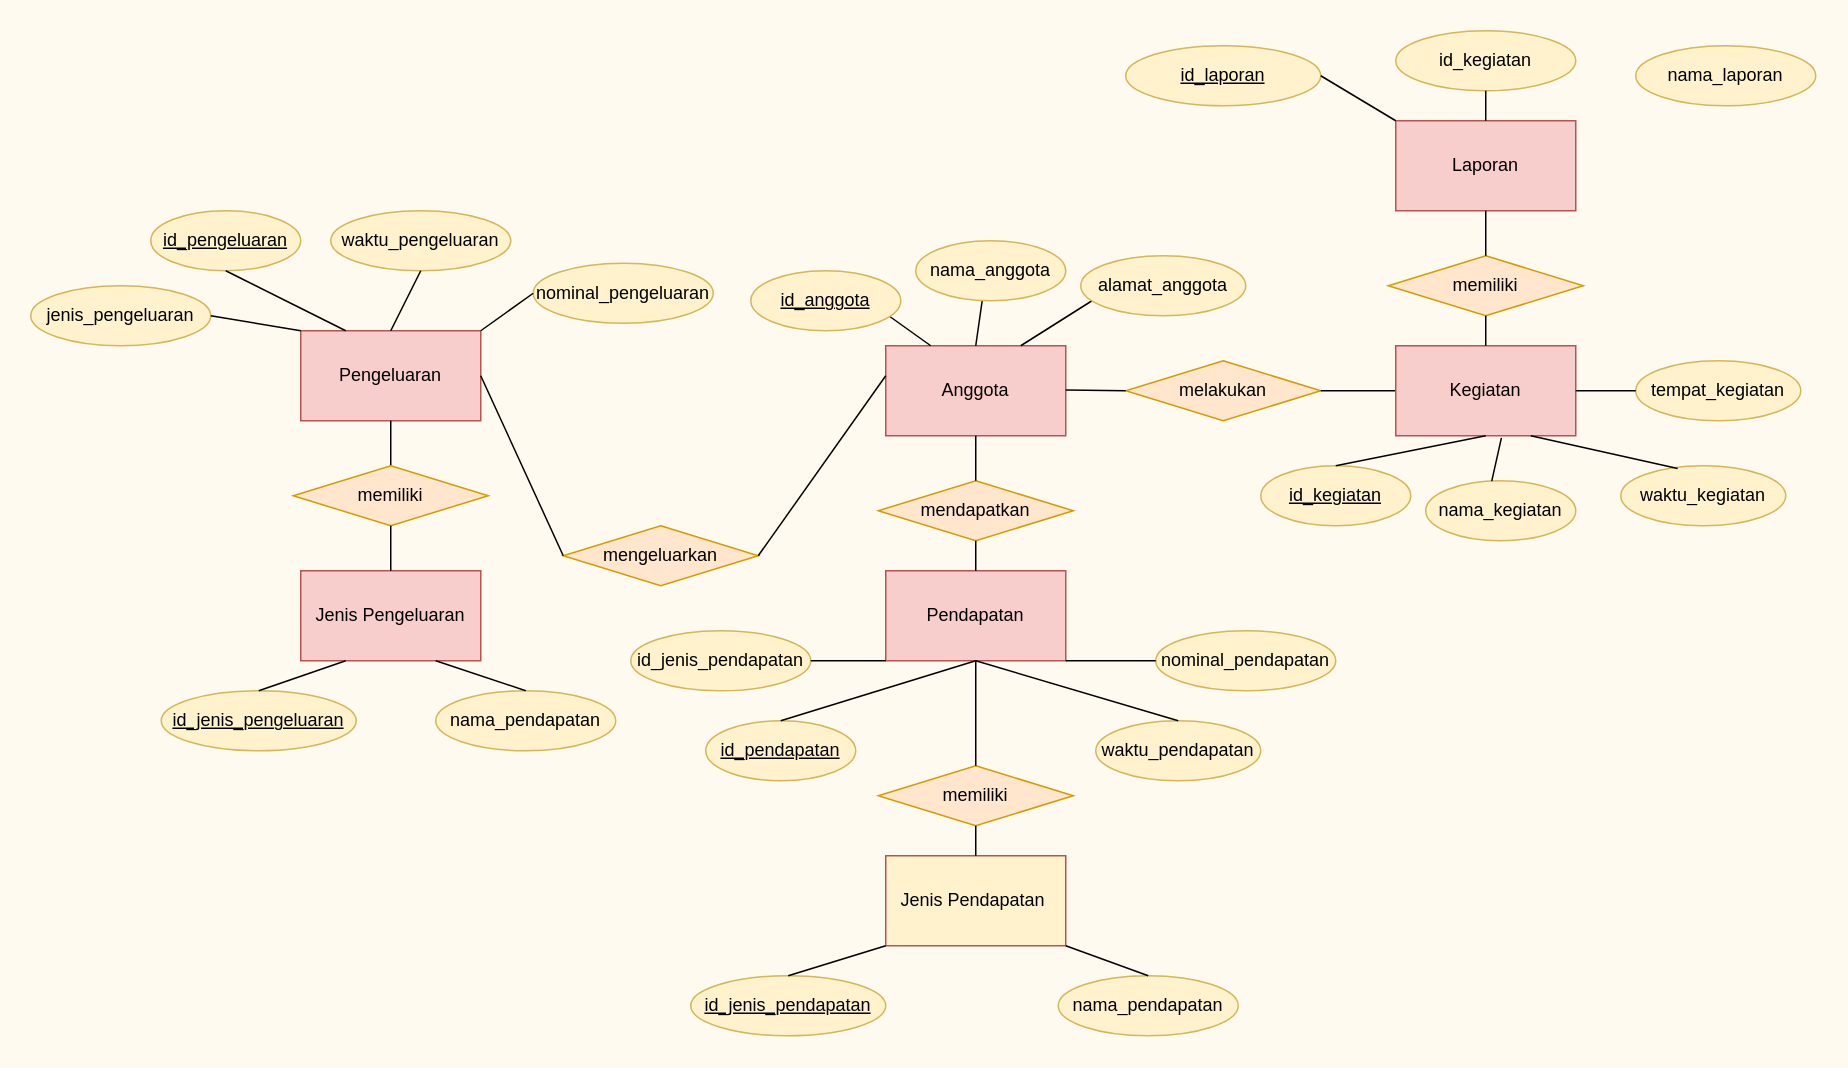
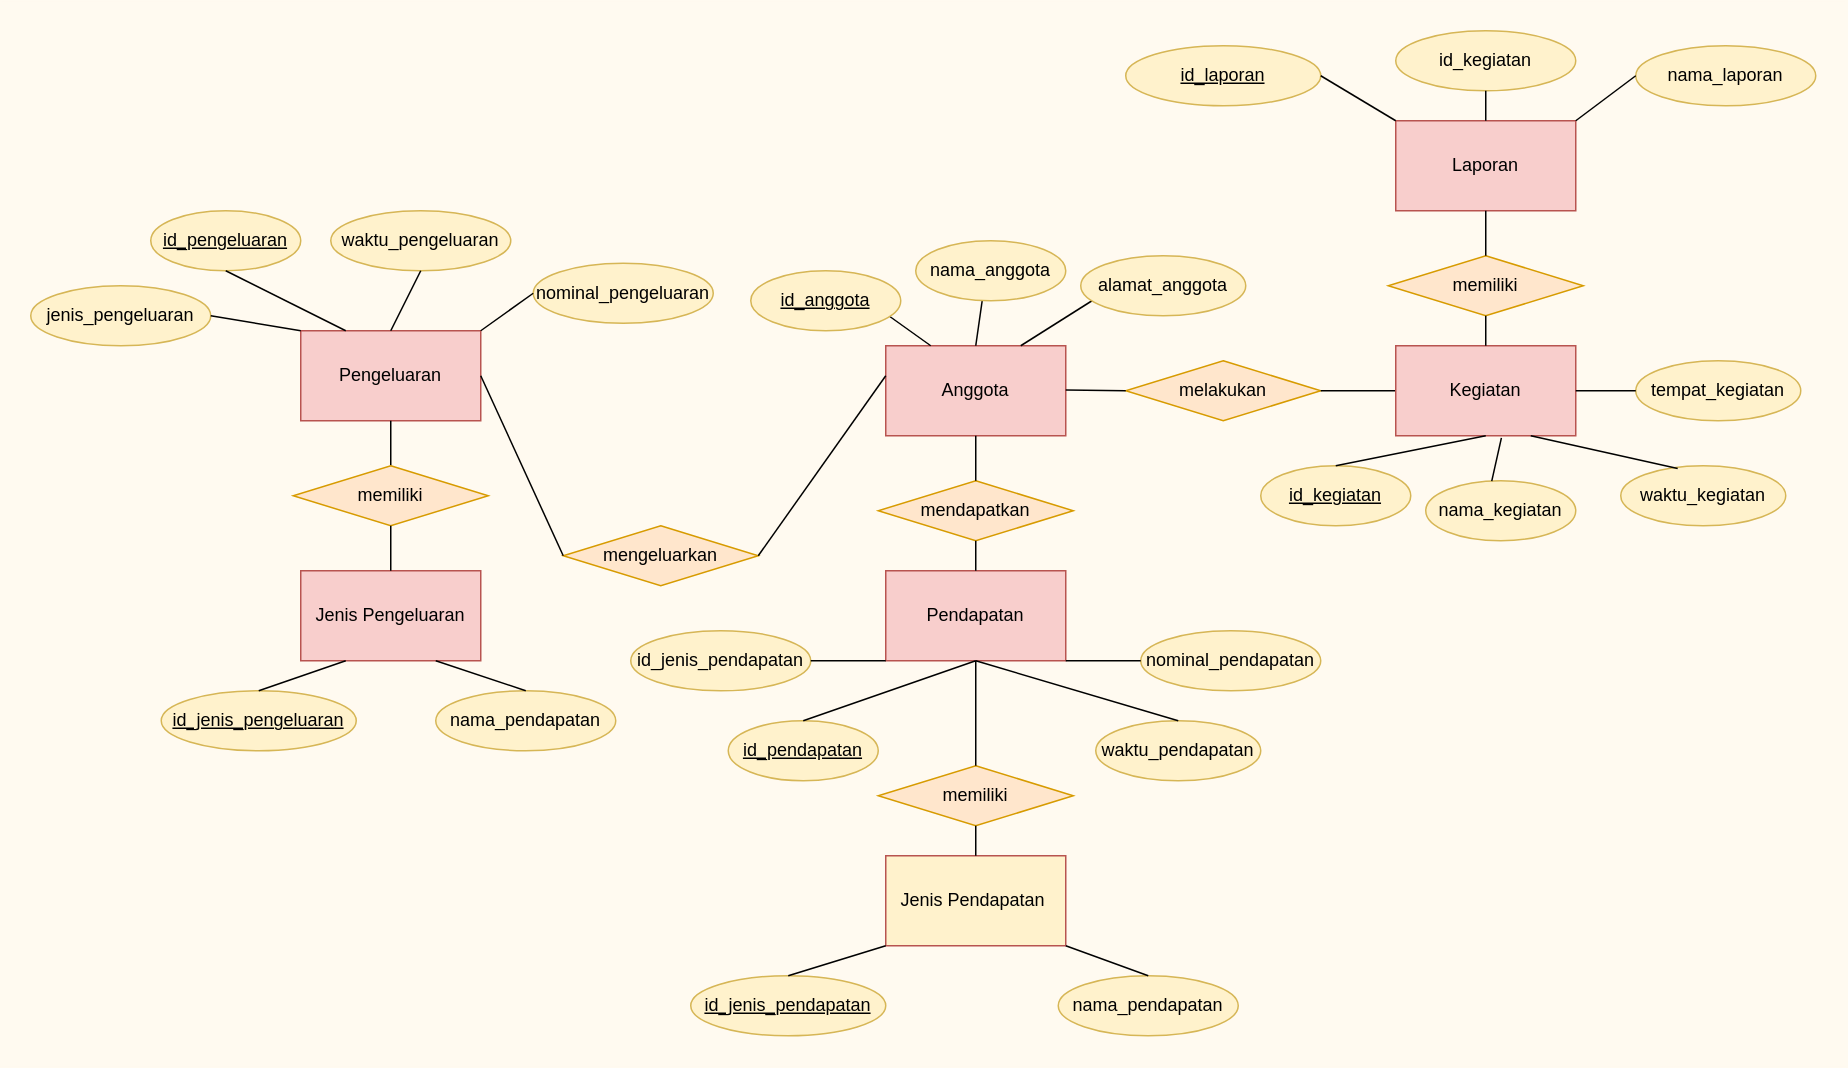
none -> (1606, 98)
(1246, 661) -> (1231, 661)
(781, 751) -> (803, 751)
